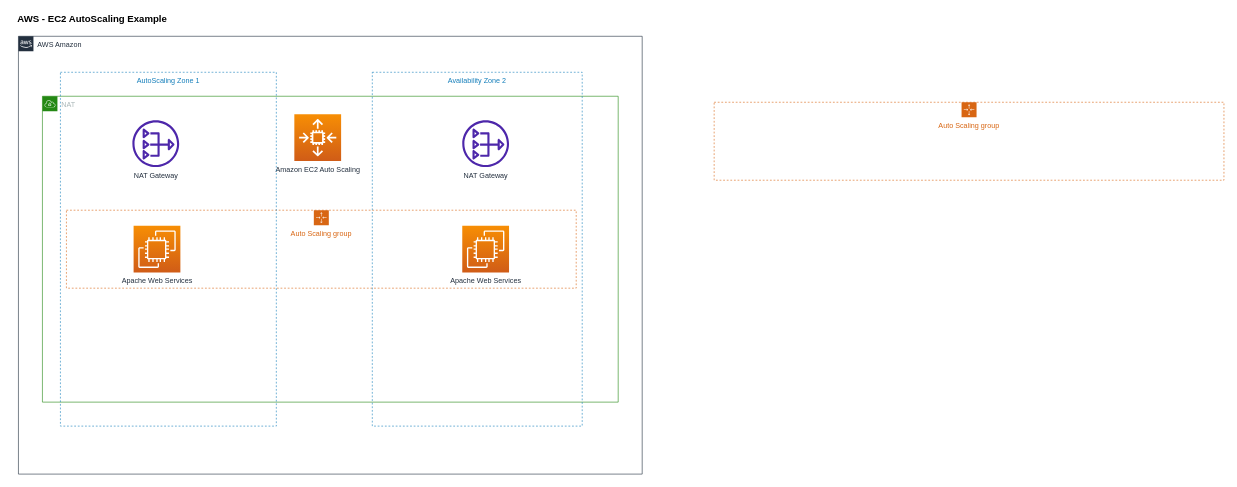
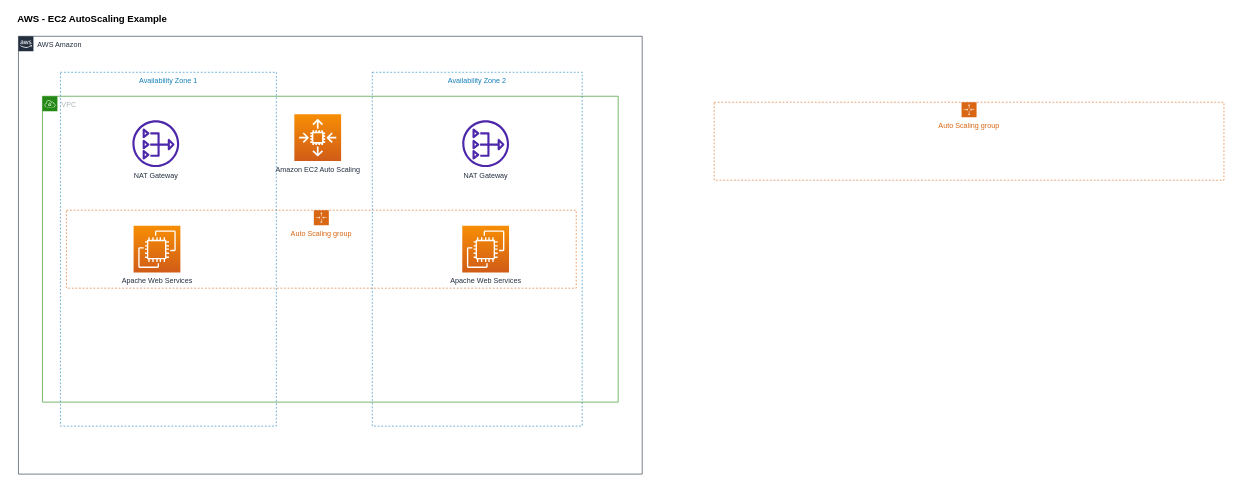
(168, 80) -> (168, 80)
(68, 105) -> (68, 105)
